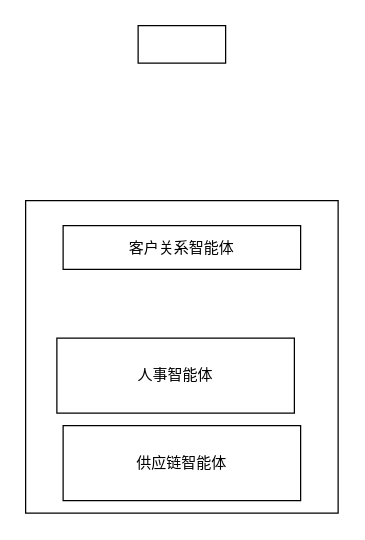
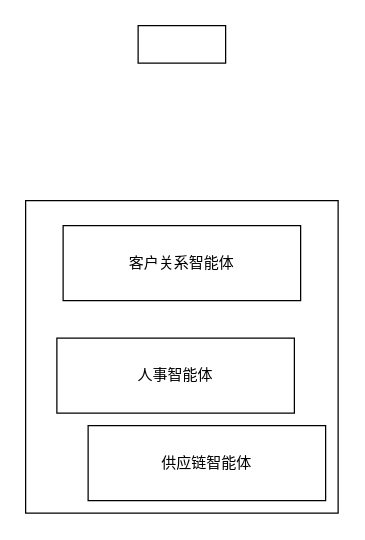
(182, 248) -> (182, 263)
(182, 463) -> (207, 463)
